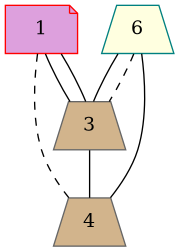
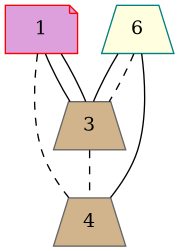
(90, 174) -> (90, 174)
